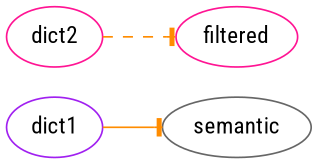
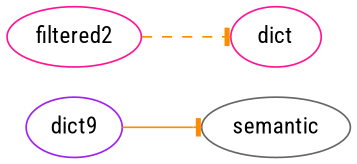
(55, 37) -> (74, 37)
(237, 37) -> (276, 37)
(55, 127) -> (74, 127)
